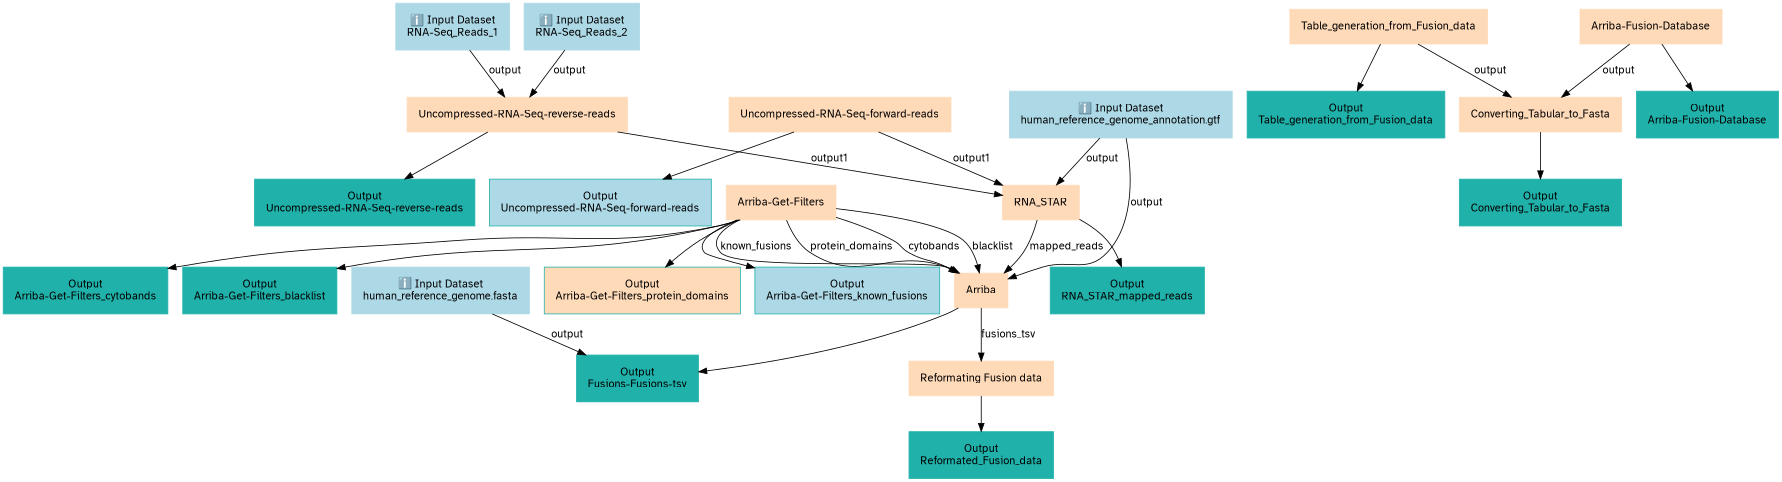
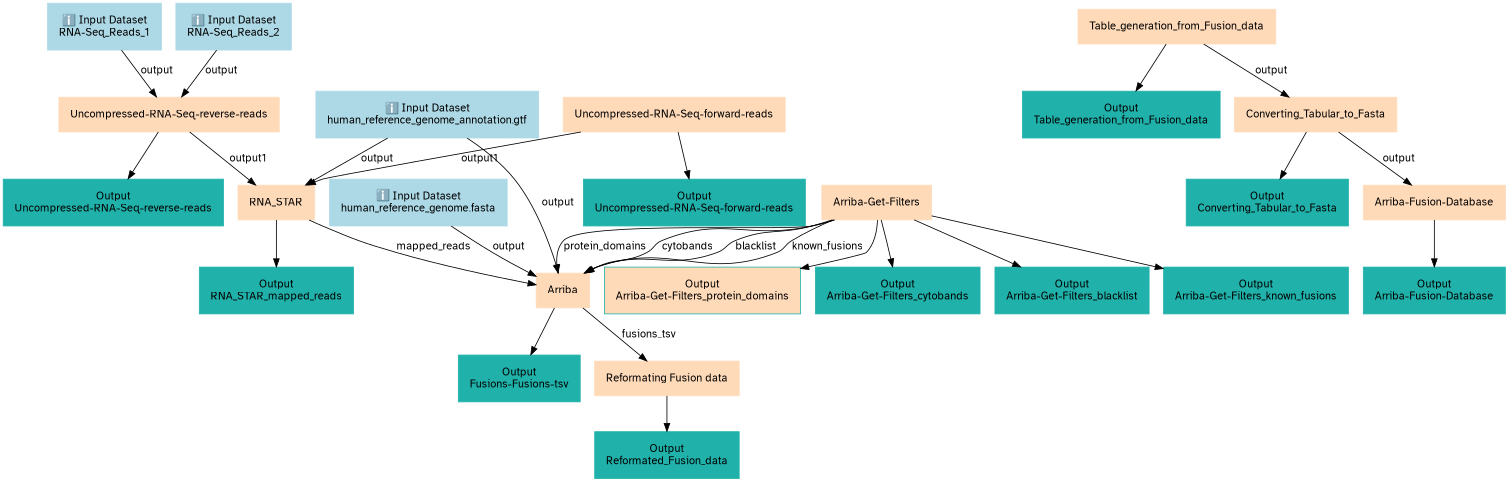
(1599, 68) -> (1372, 156)
(600, 203) -> (694, 203)
(847, 290) -> (1256, 290)
(535, 333) -> (489, 251)
